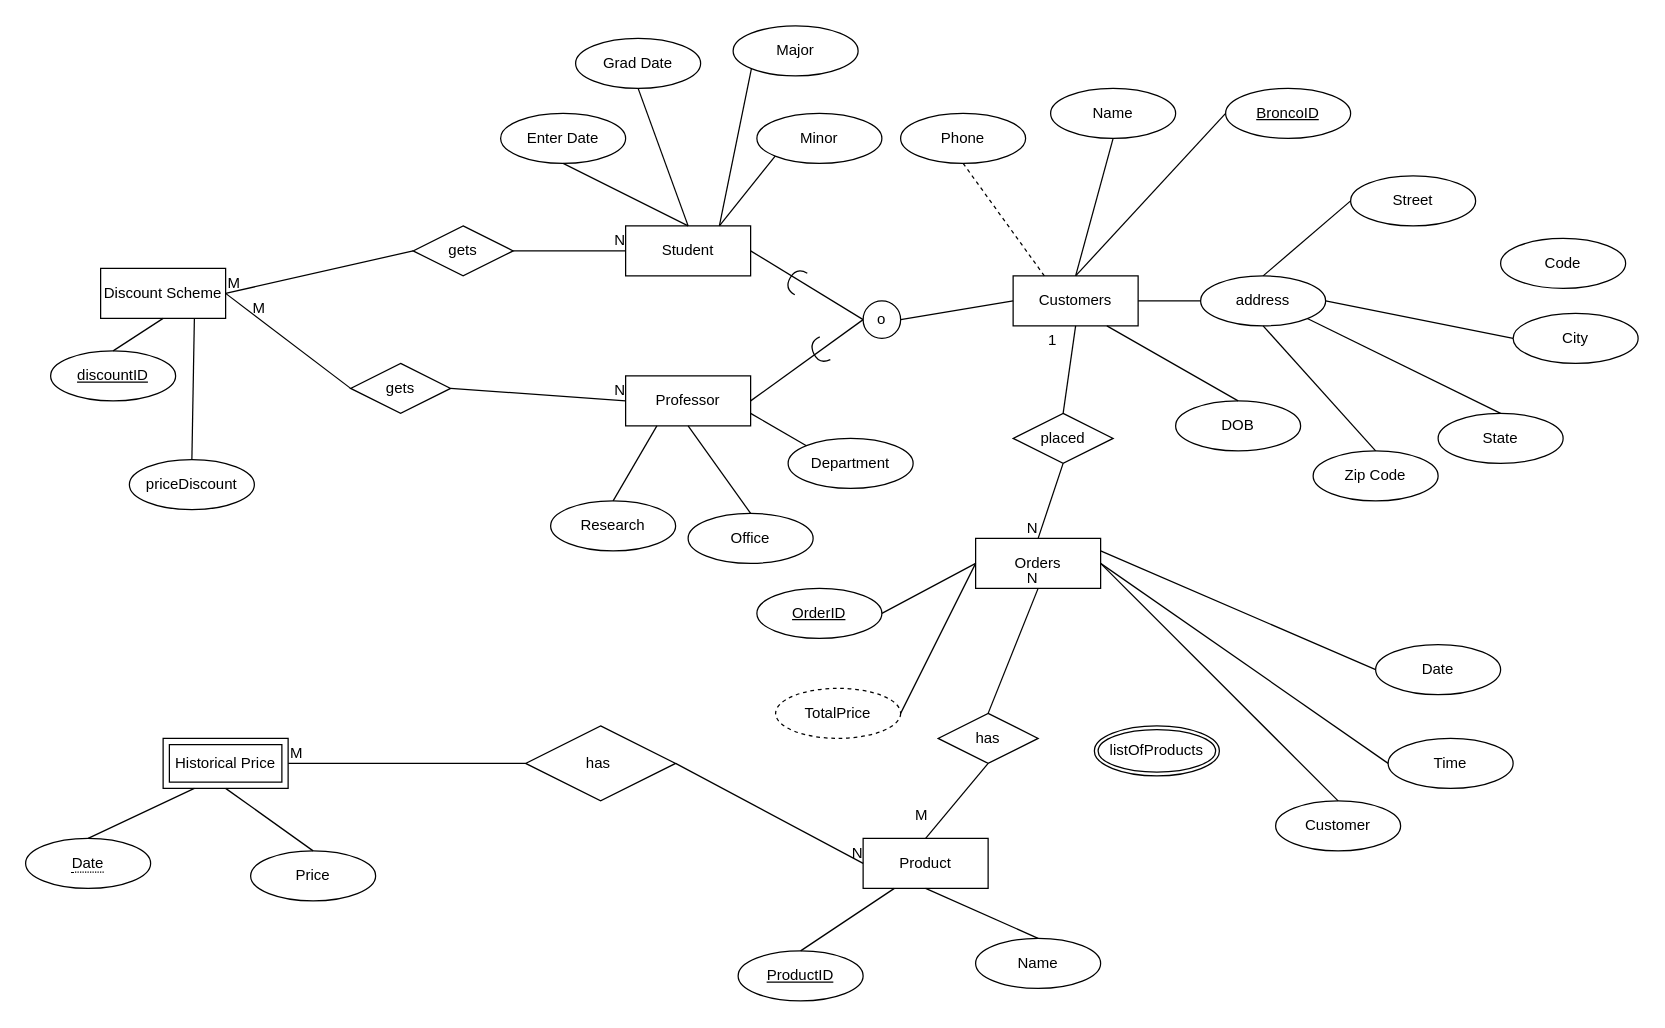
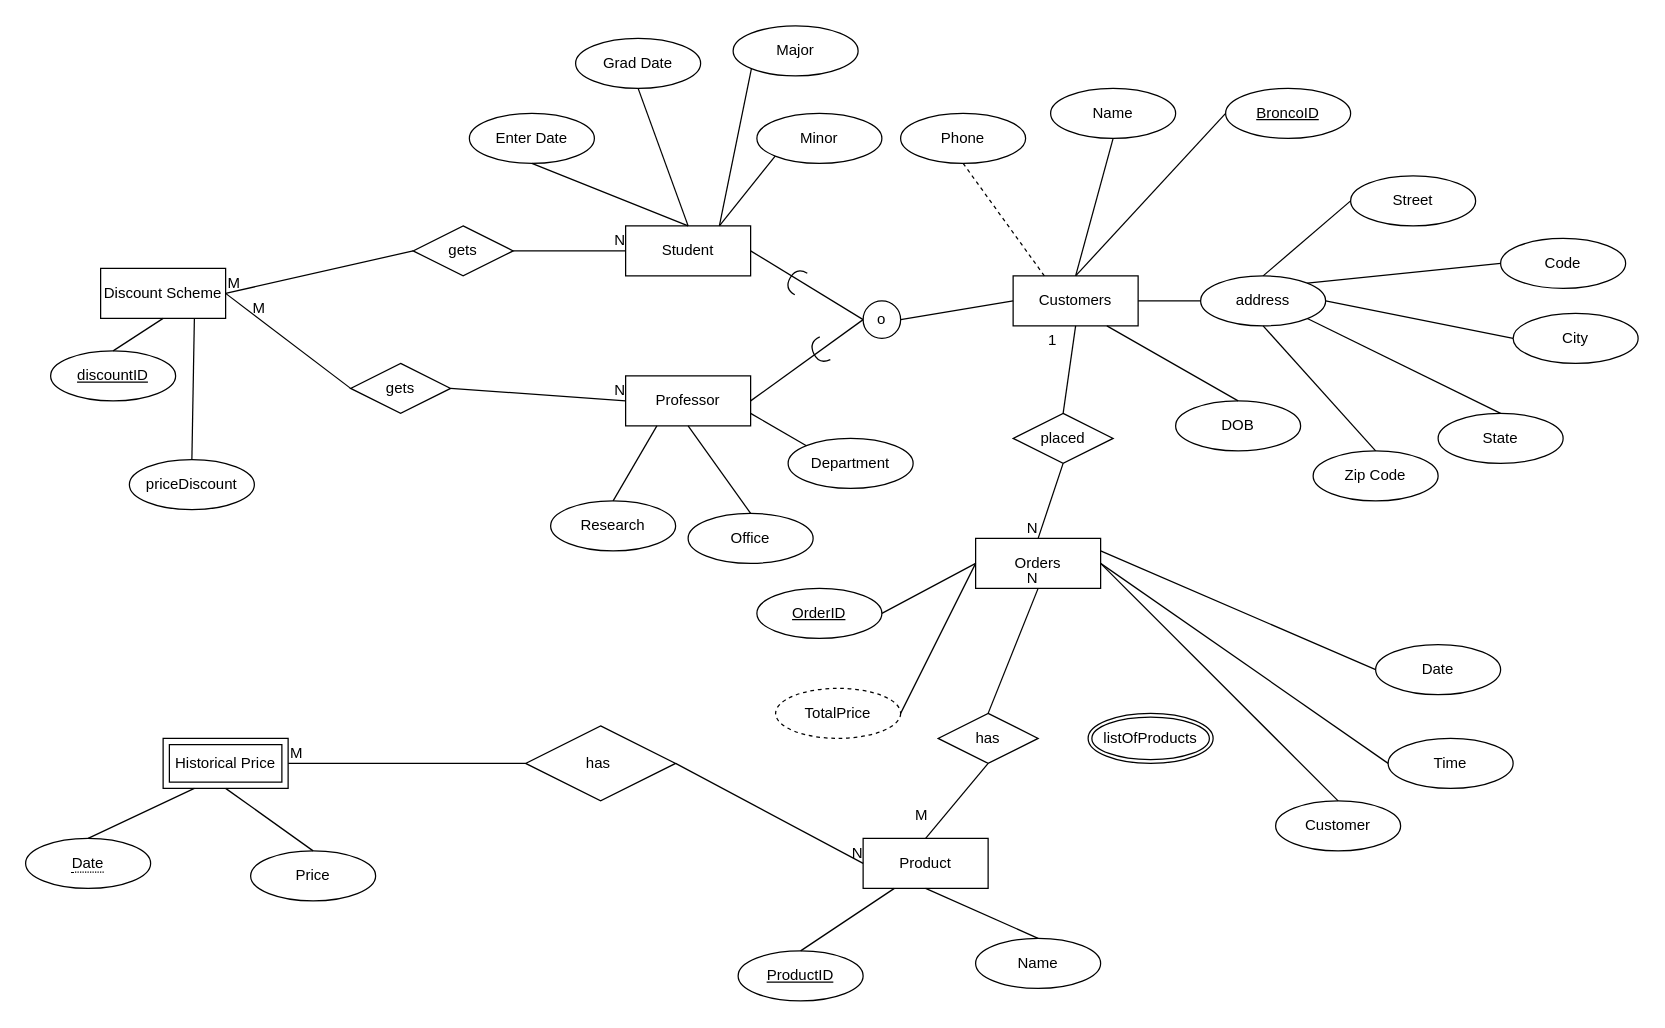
(563, 138) -> (532, 138)
none -> (1404, 273)
(1157, 751) -> (1151, 738)
